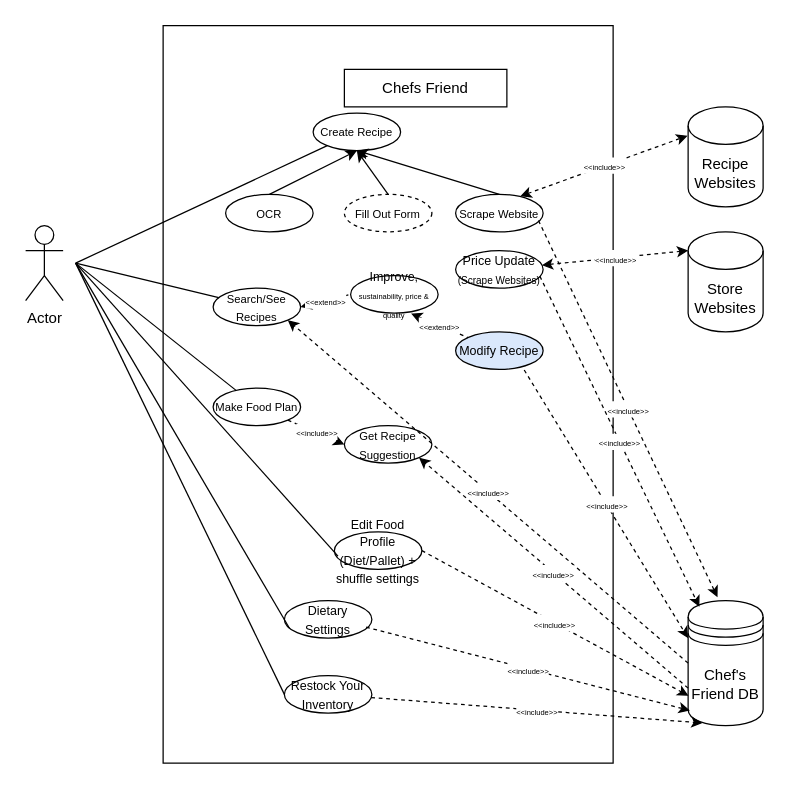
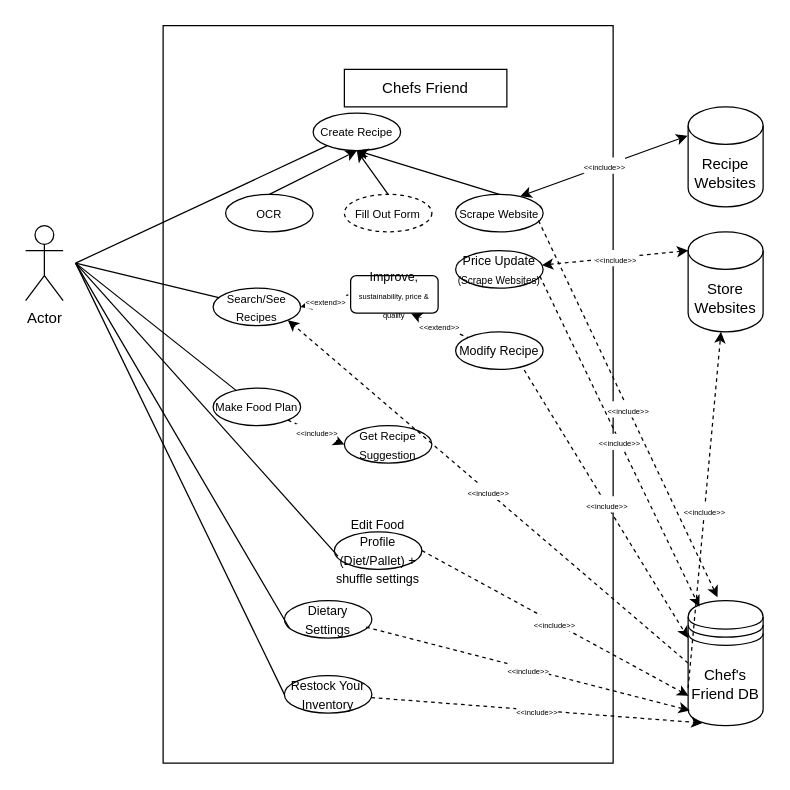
(557, 183) -> (557, 183)
(394, 294) -> (394, 294)
(499, 351) -> (499, 351)
(557, 575) -> (710, 448)
